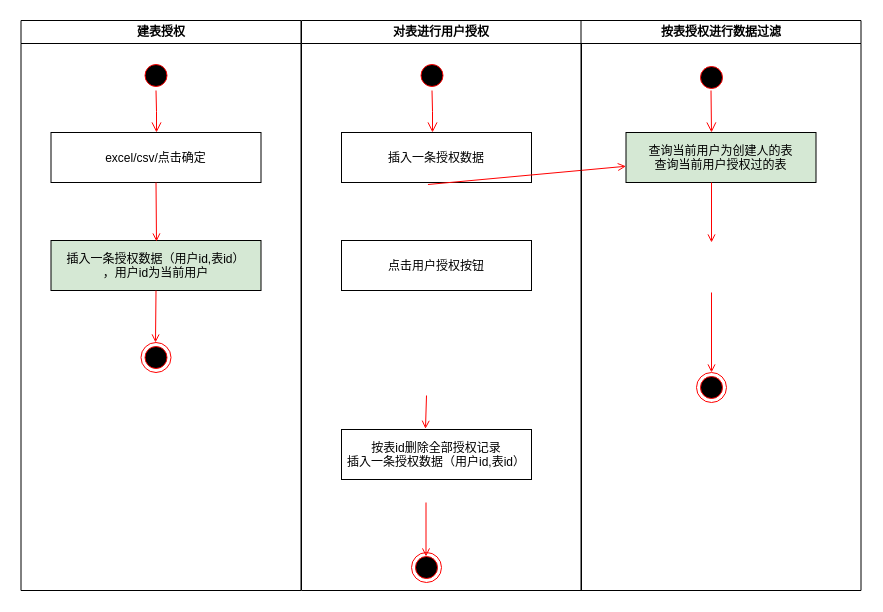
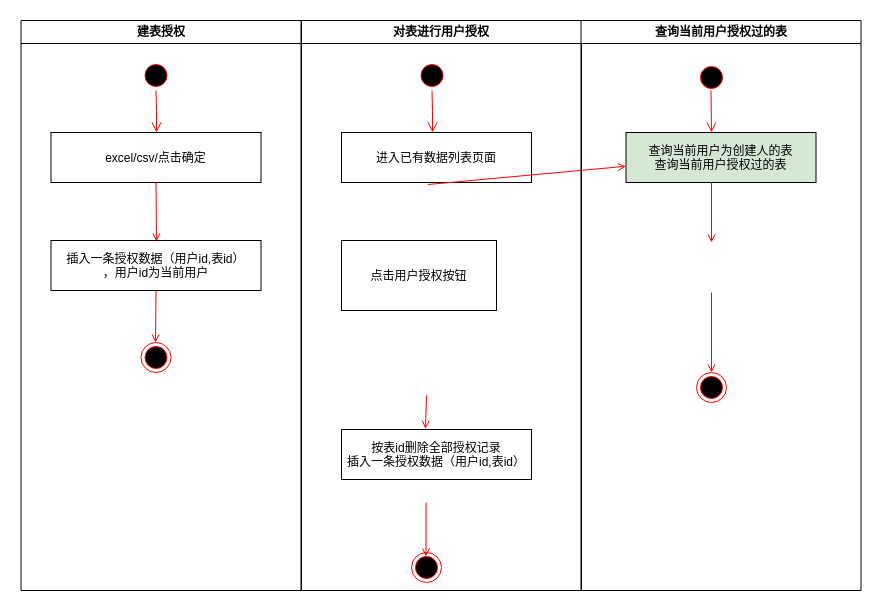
(722, 33) -> (722, 33)
(436, 158) -> (436, 158)
(156, 266) -> (156, 266)
(437, 266) -> (419, 276)
